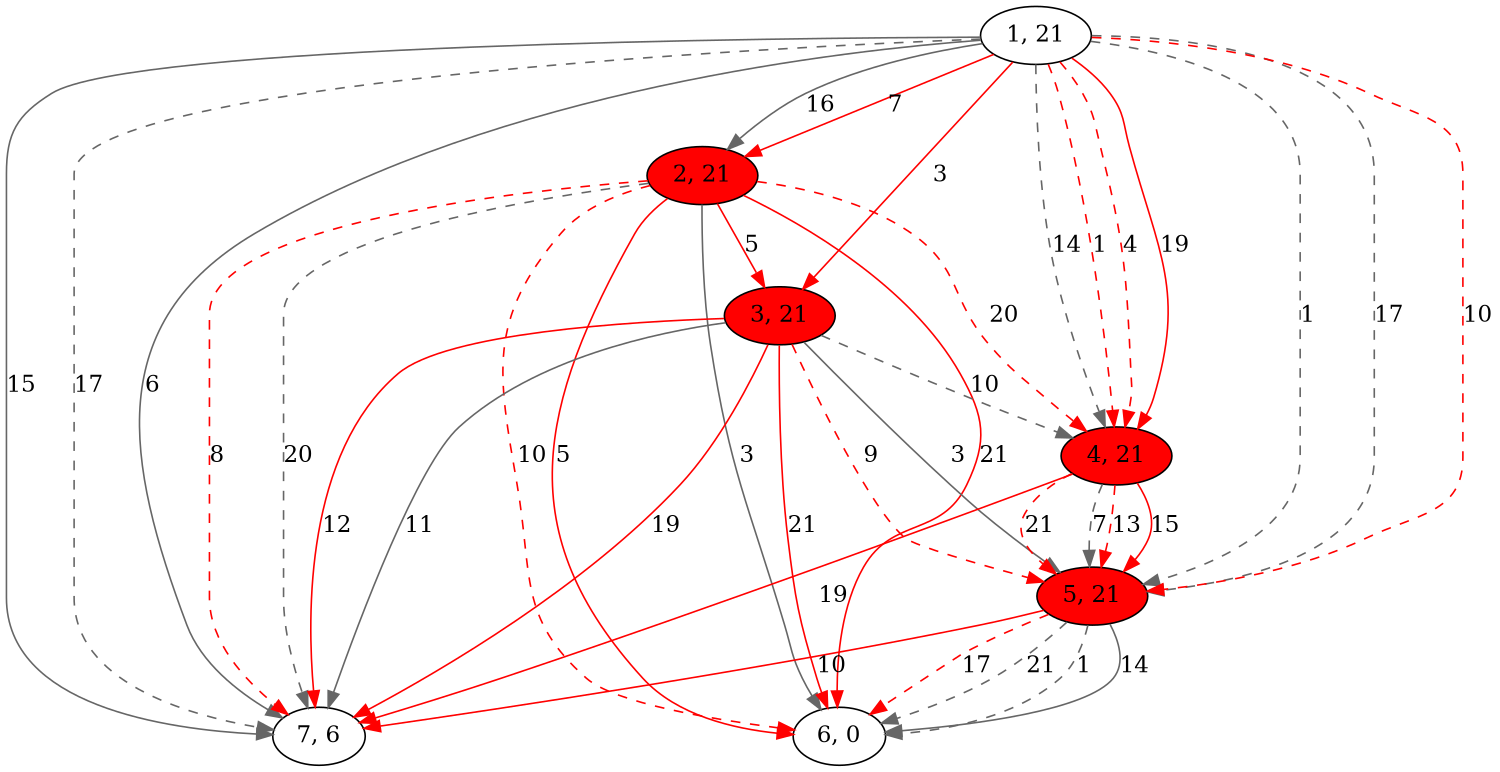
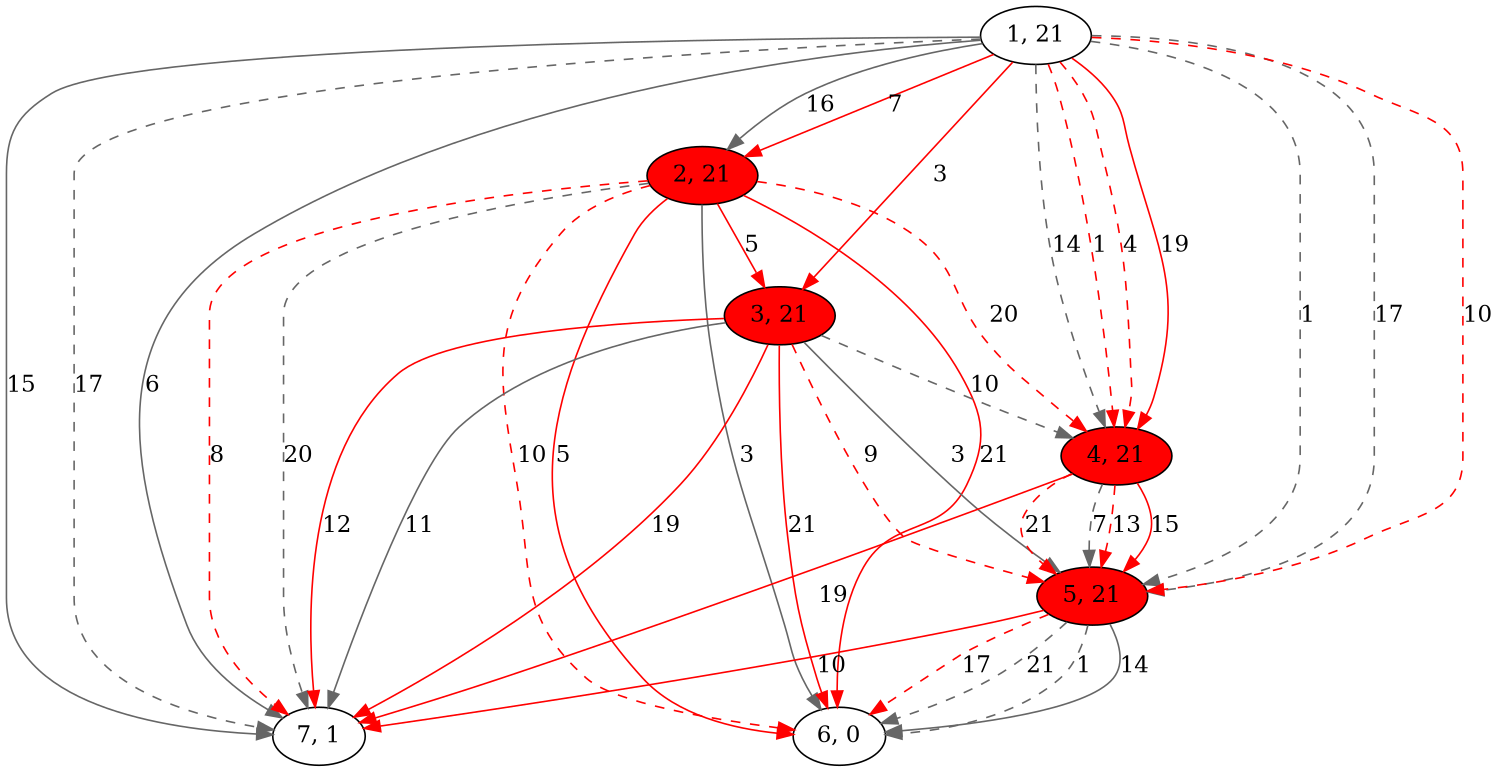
(319, 736) -> (319, 736)
